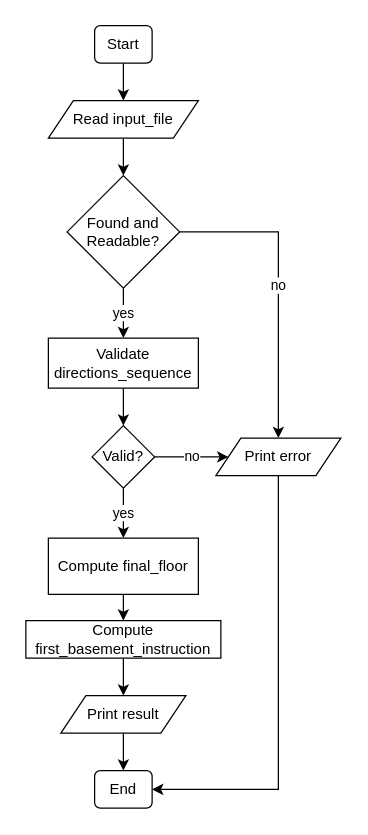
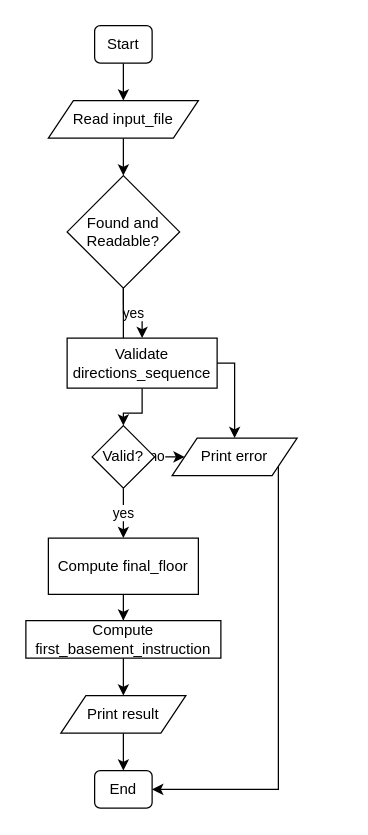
(123, 363) -> (142, 363)
(278, 457) -> (234, 457)
